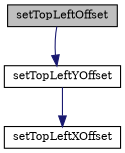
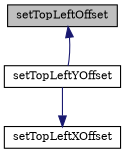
(55, 41) -> (70, 52)
